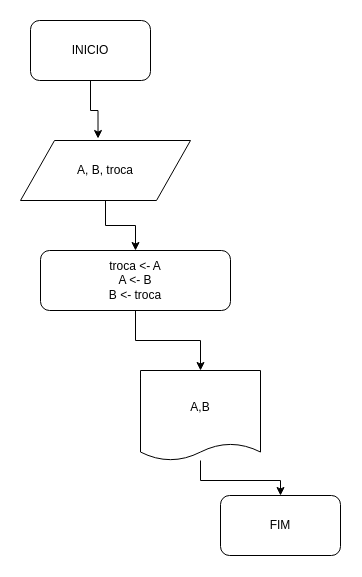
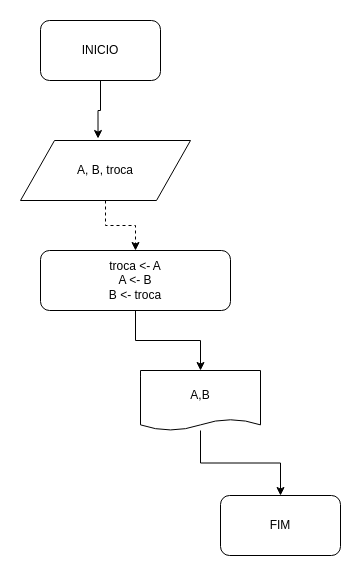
(91, 51) -> (101, 51)
(118, 226) -> (118, 226)
(201, 416) -> (201, 401)
